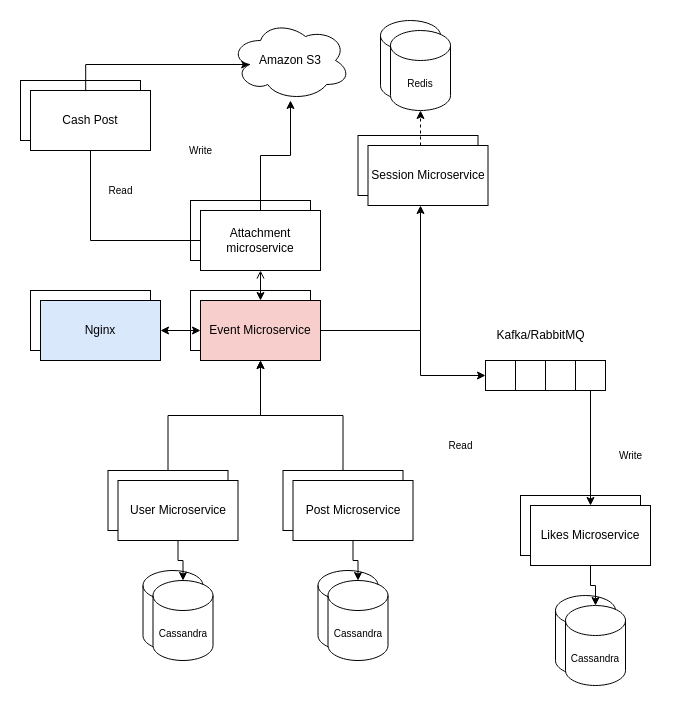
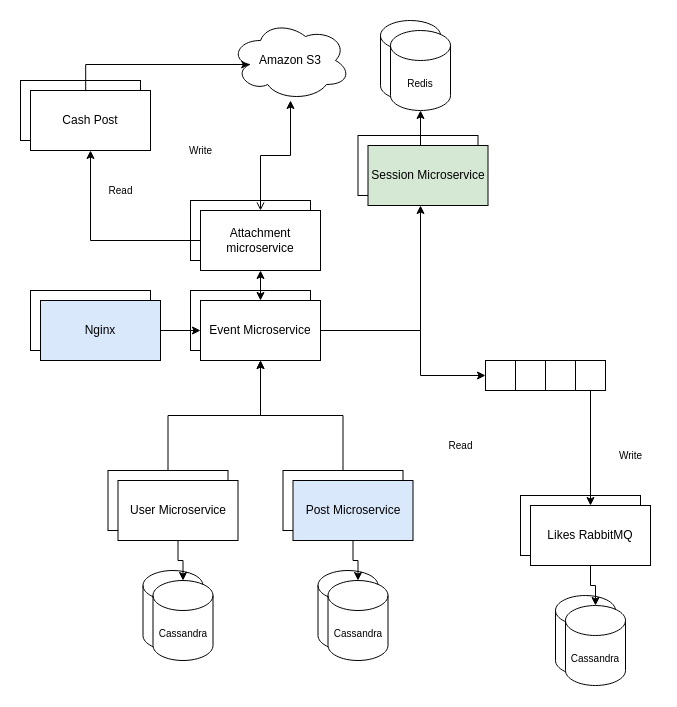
(421, 131) -> (421, 131)
(91, 156) -> (91, 158)
(428, 176) -> (428, 176)
(261, 205) -> (261, 205)
(261, 276) -> (261, 278)
(168, 331) -> (166, 331)
(261, 331) -> (261, 331)
(541, 336) -> none
(353, 511) -> (353, 511)
(591, 536) -> (591, 536)
